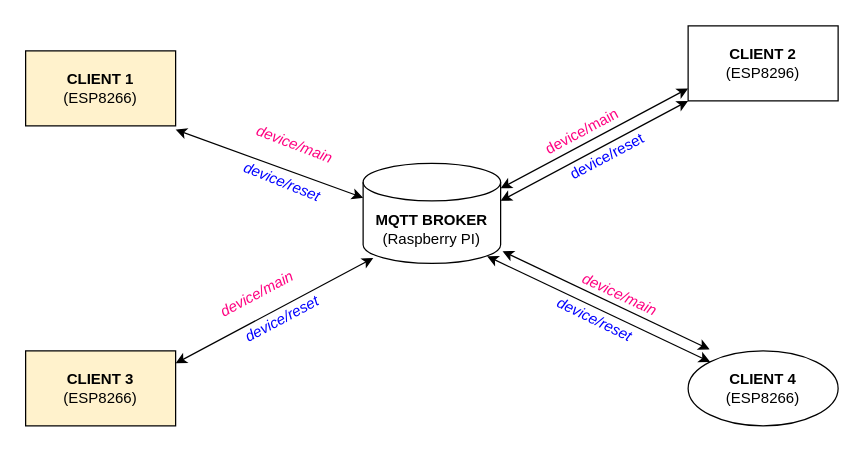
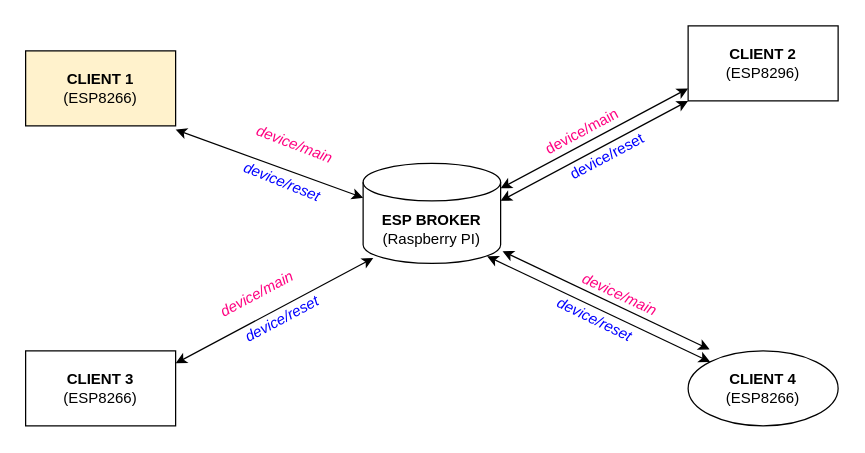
(432, 229) -> (432, 229)
(101, 388) -> (101, 388)
